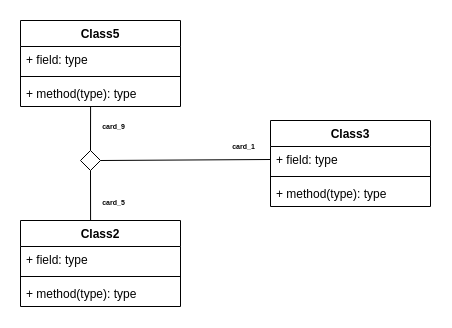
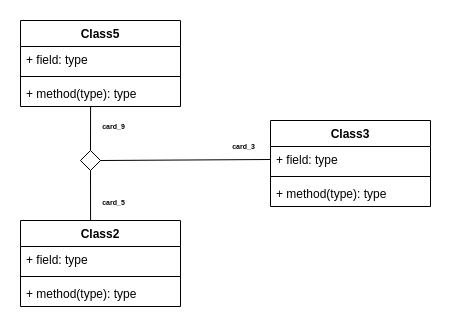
(244, 146) -> (244, 146)
